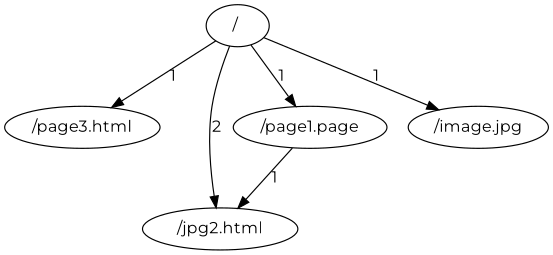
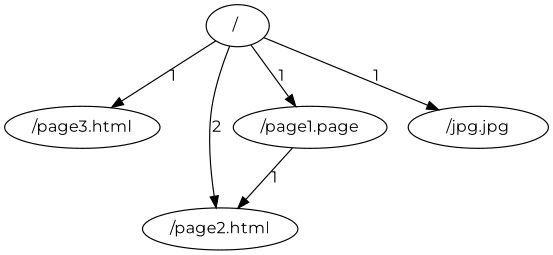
(478, 127) -> (478, 127)
(220, 229) -> (220, 229)
